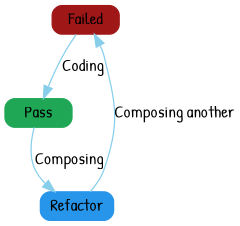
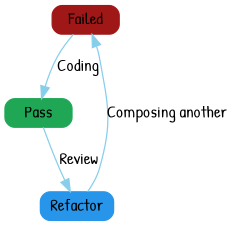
(70, 160) -> (79, 160)
